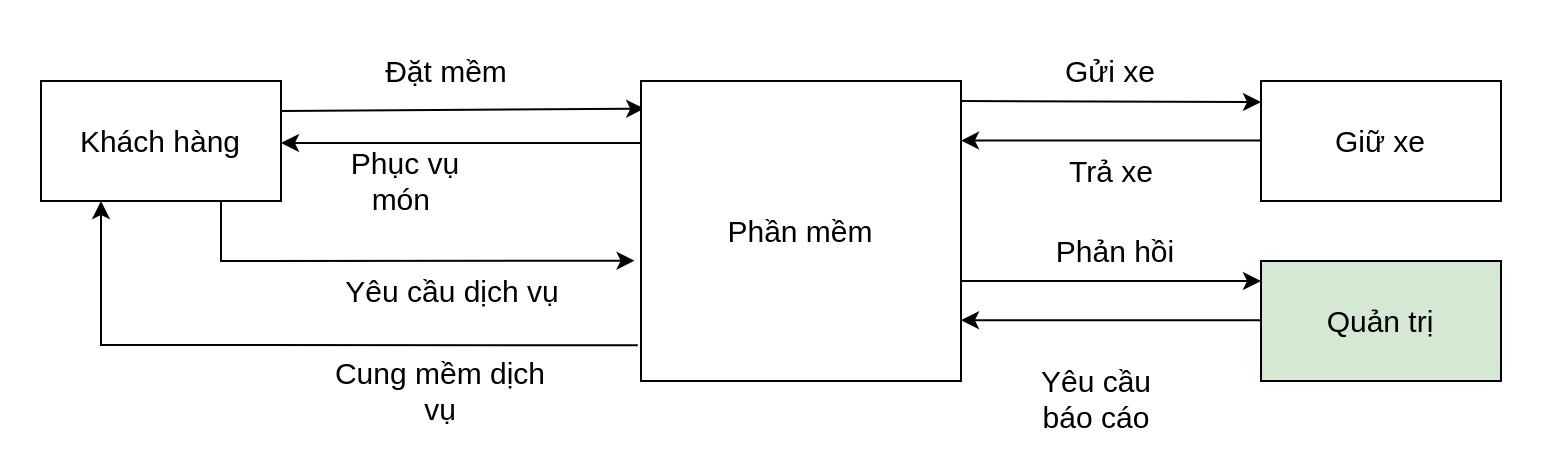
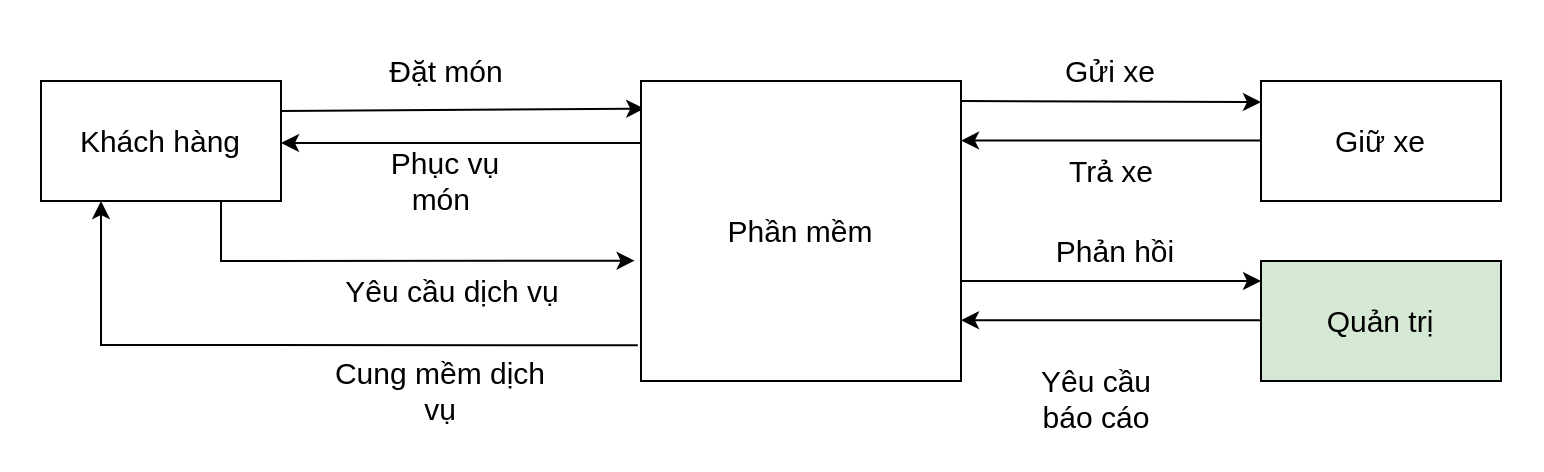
(447, 71) -> (447, 71)
(406, 181) -> (446, 181)
